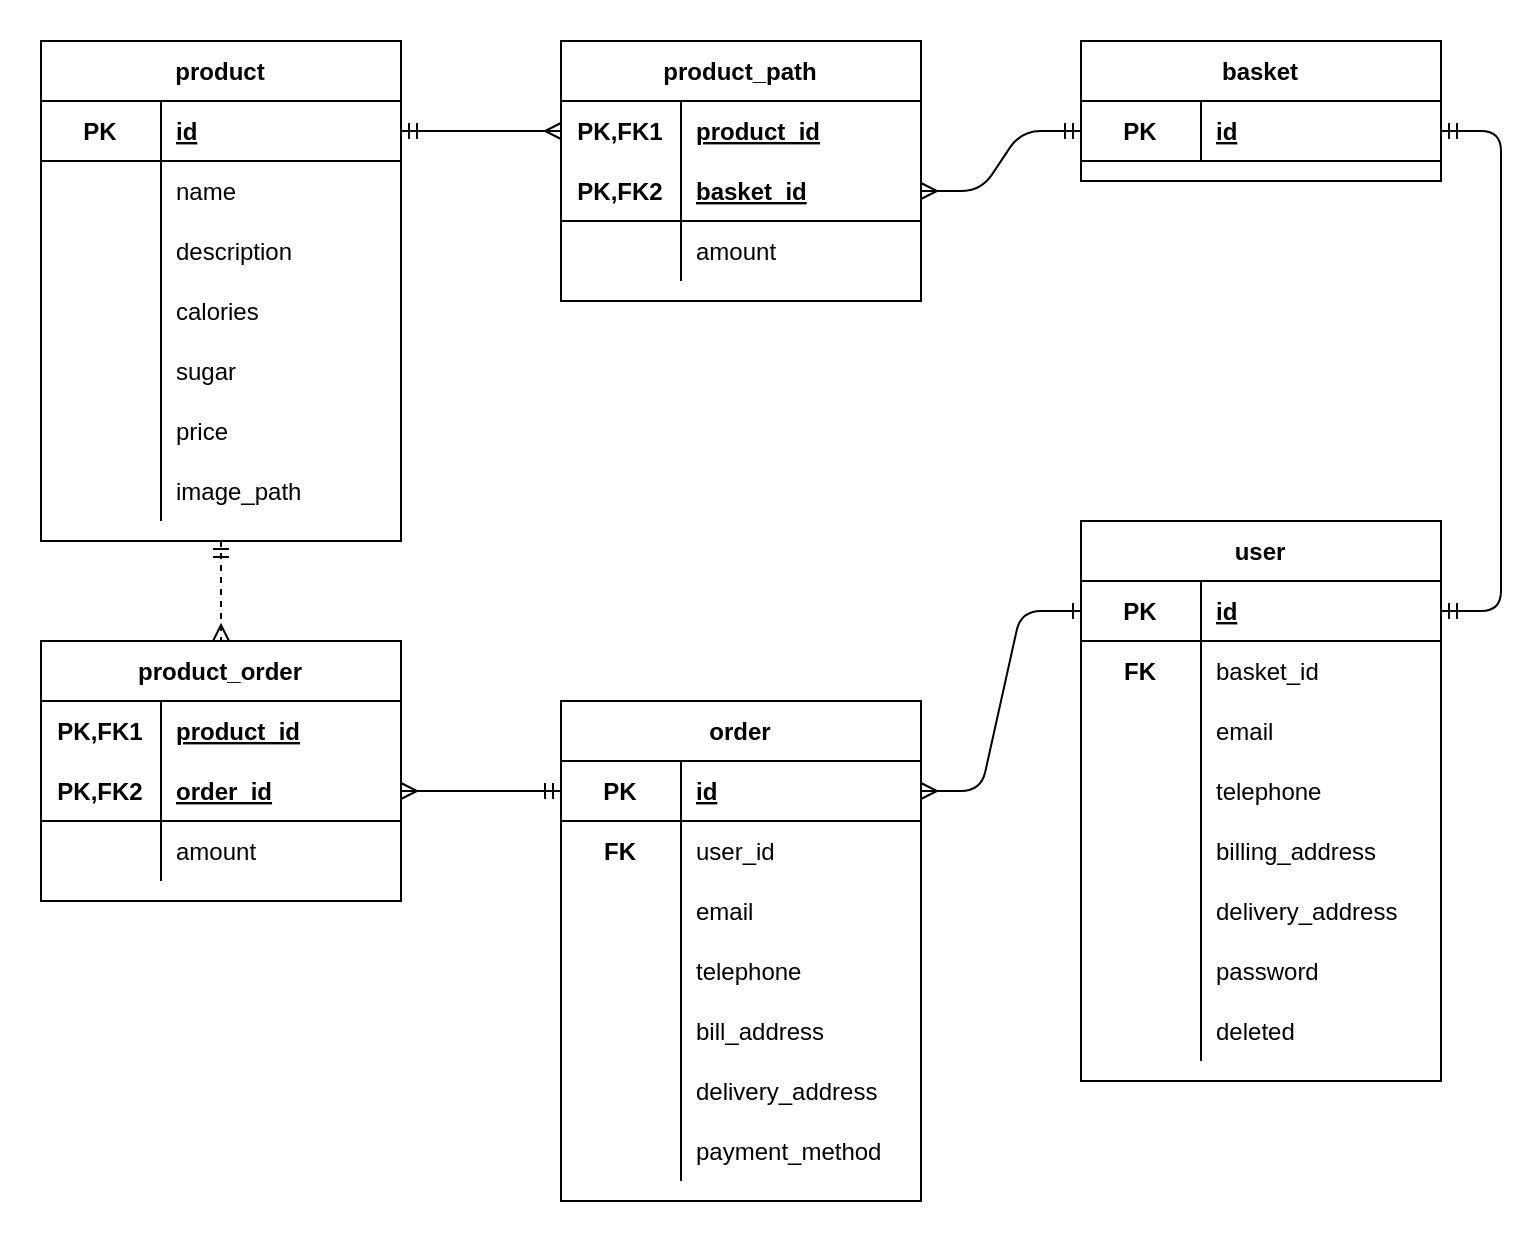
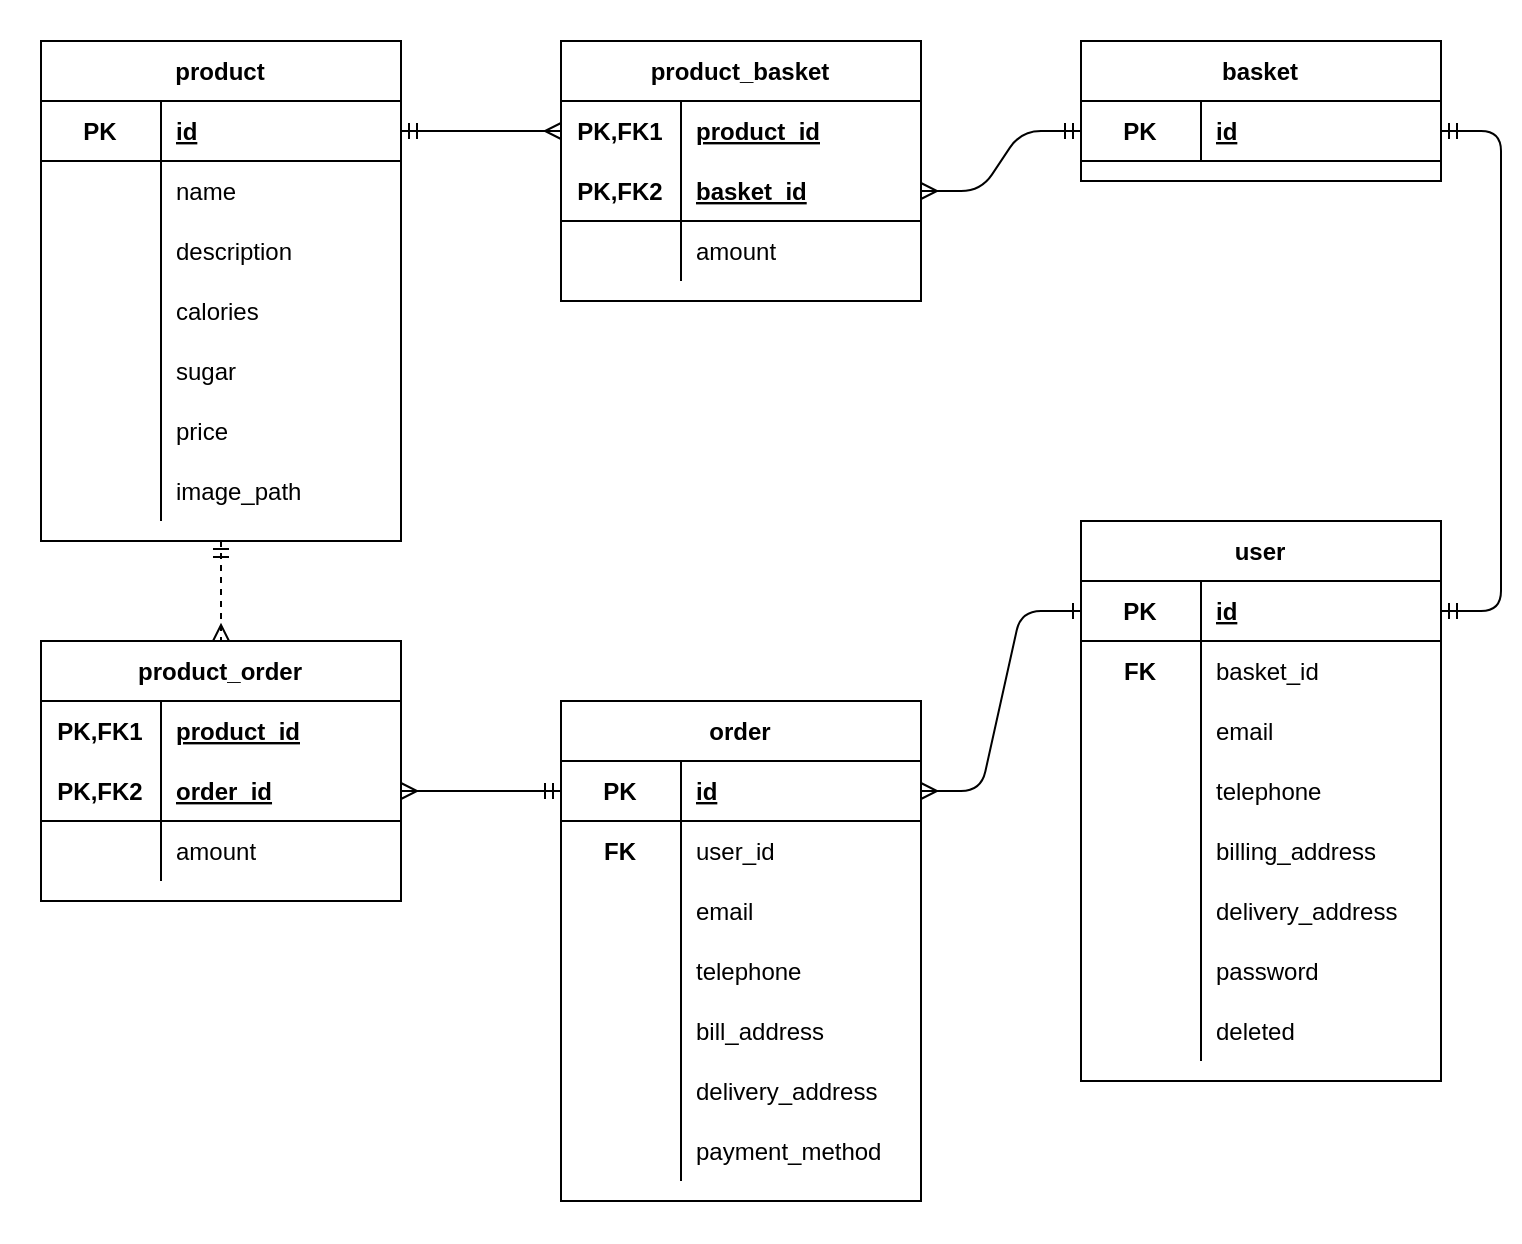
(740, 72) -> (740, 72)
